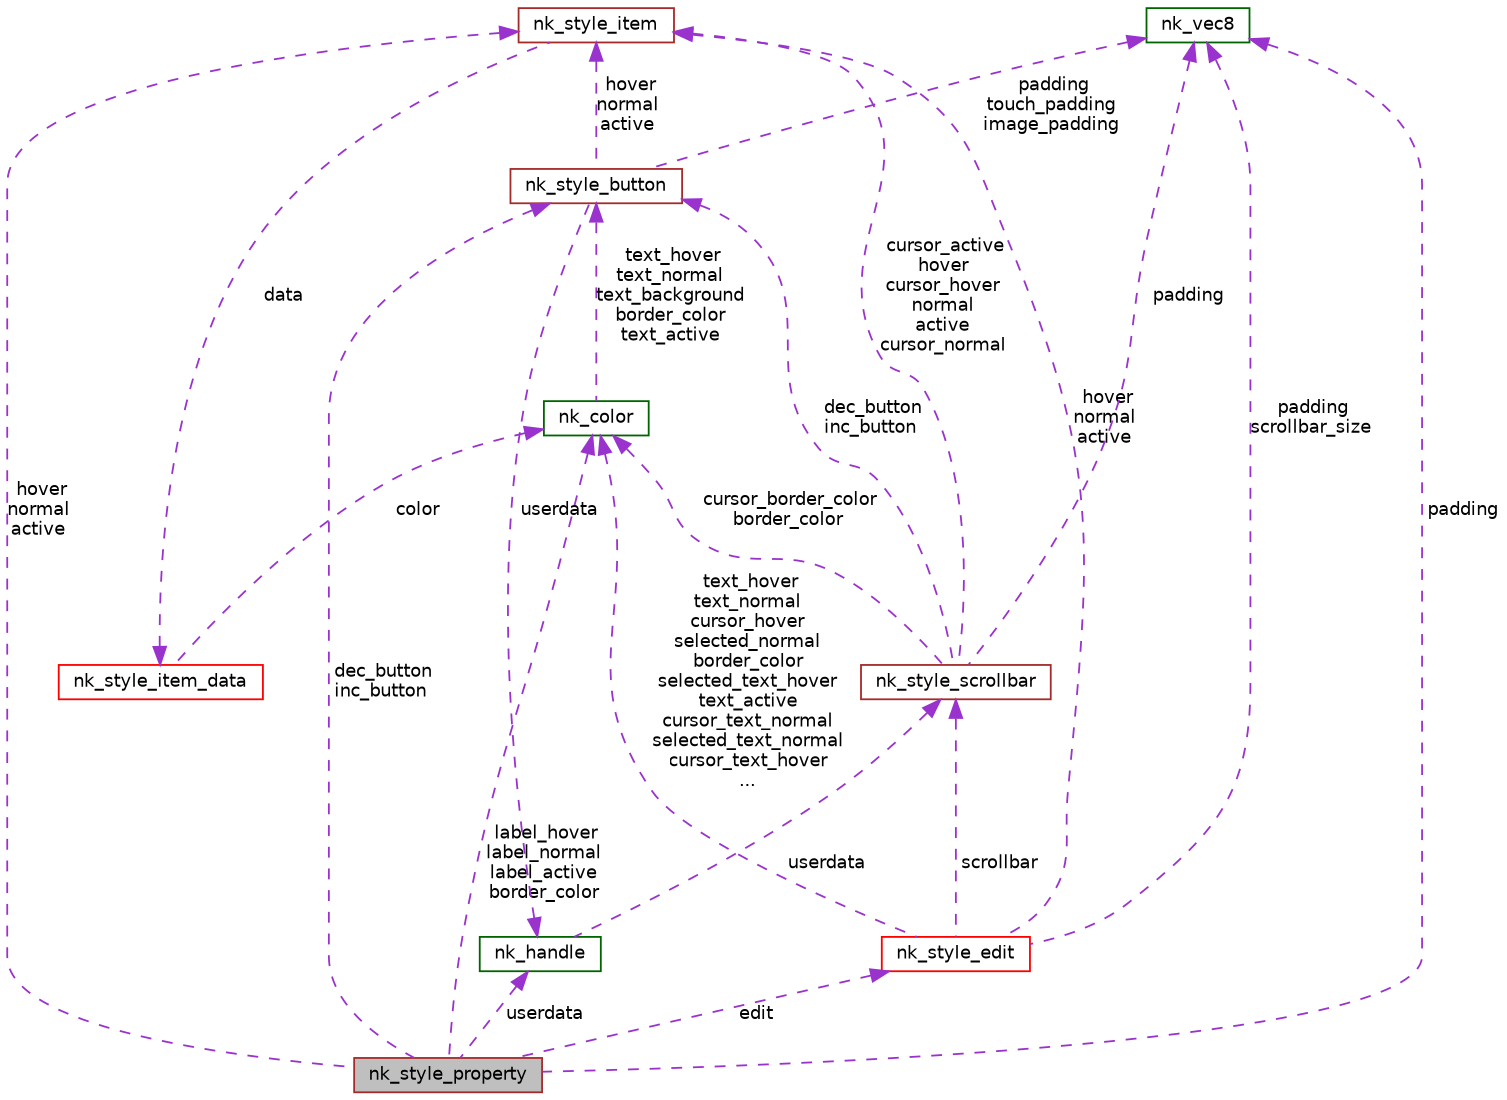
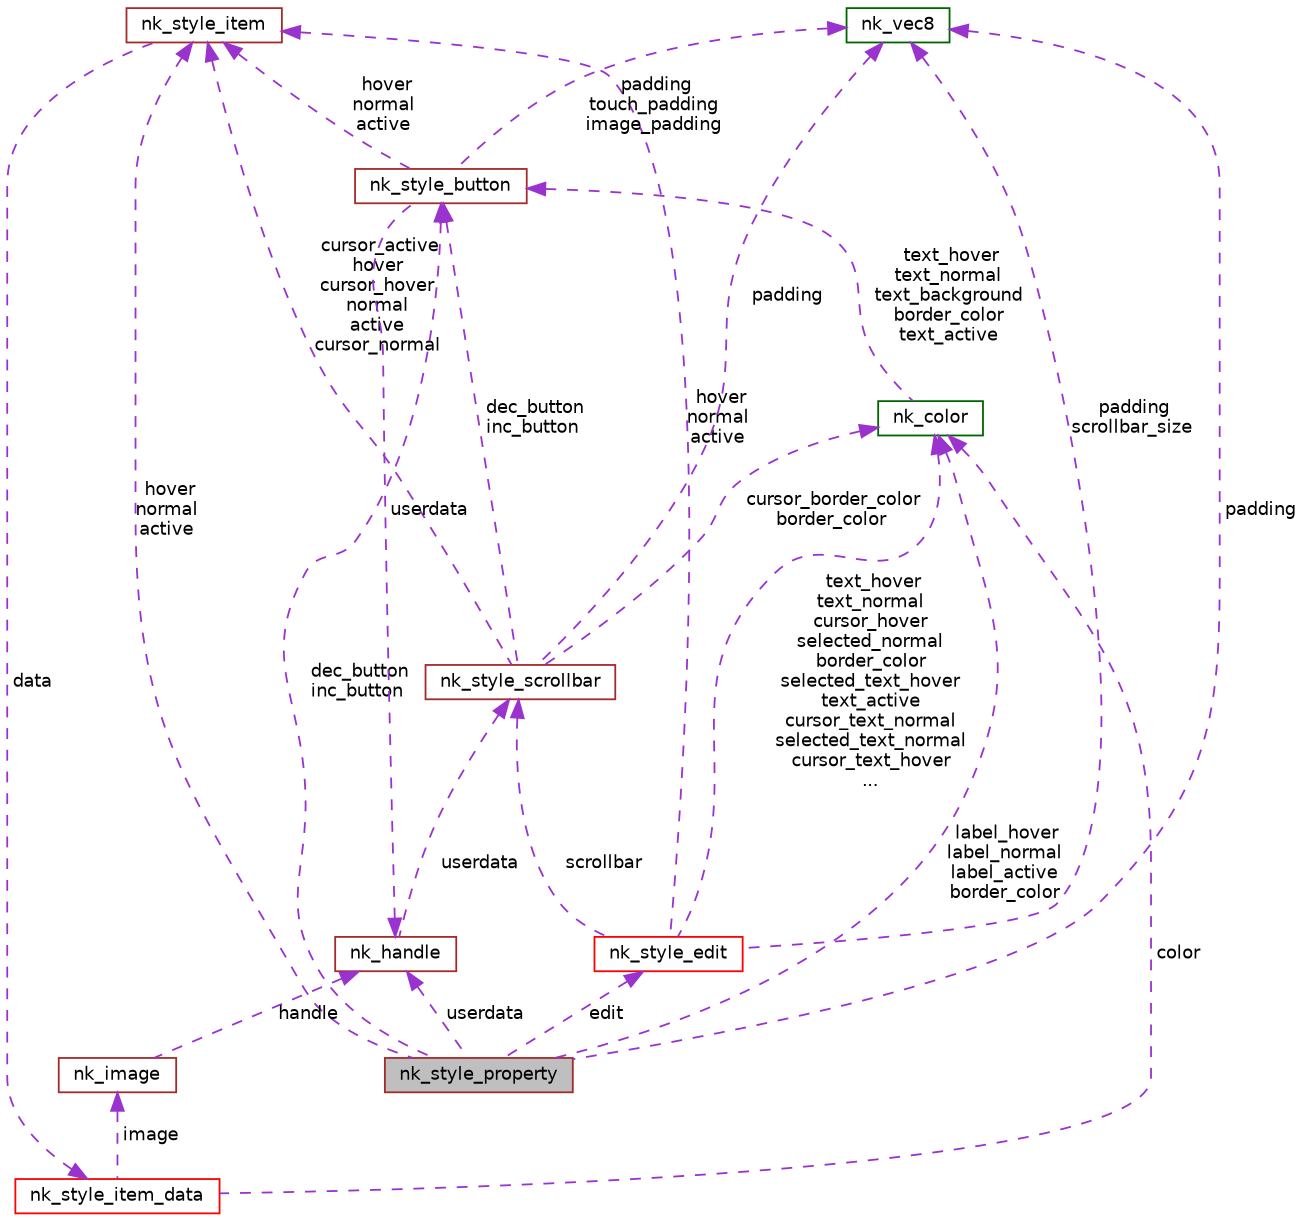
(540, 954) -> (396, 954)
none -> (117, 1075)
